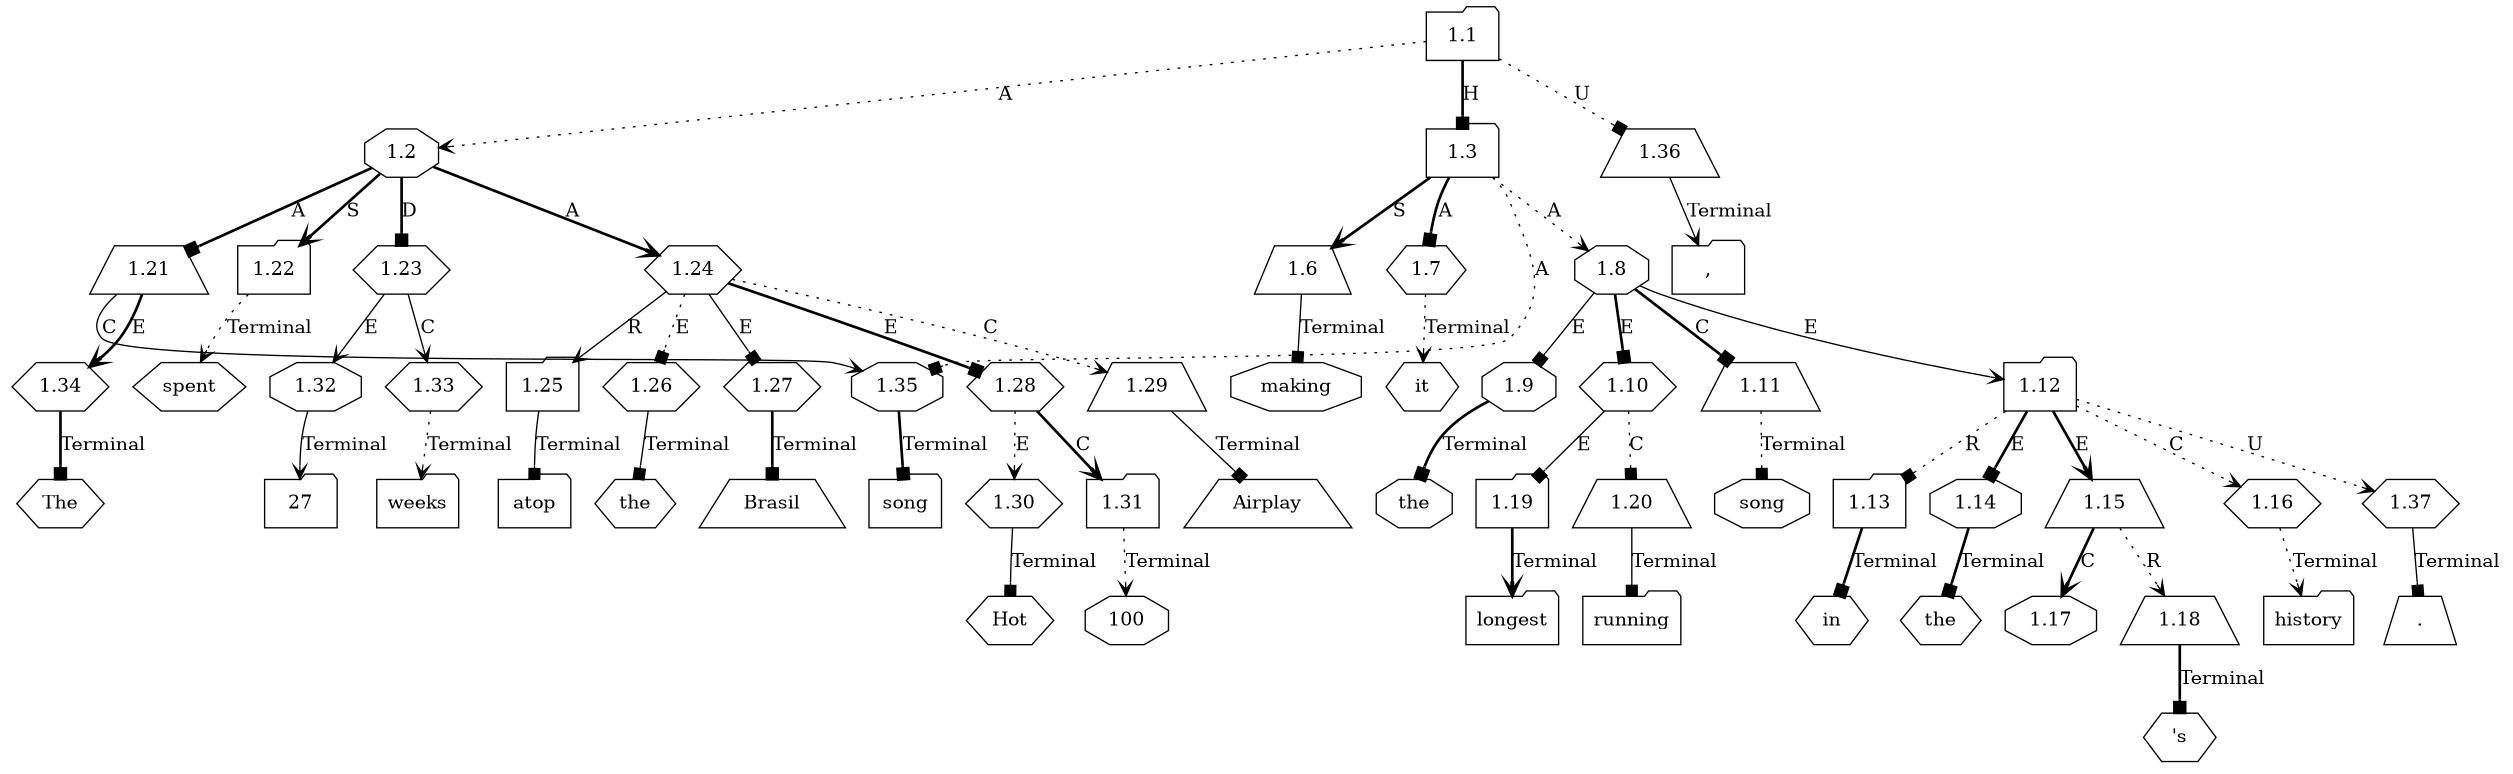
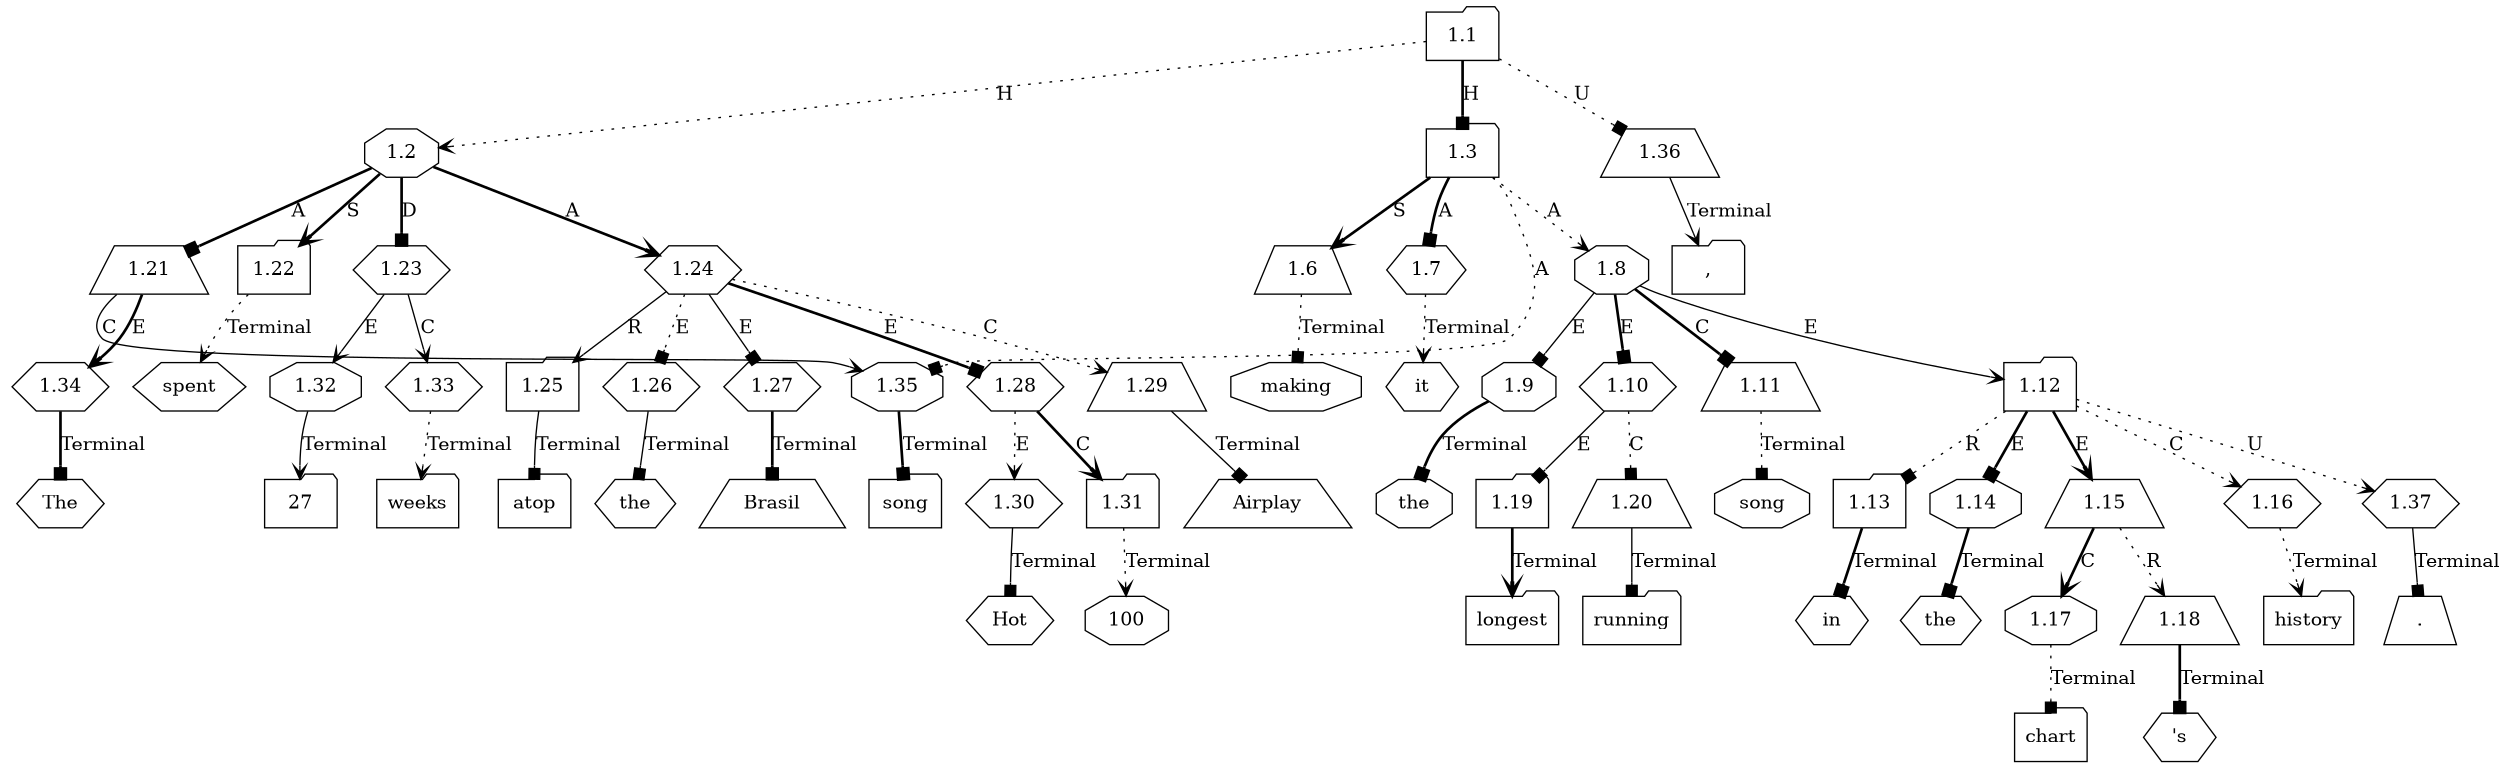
(1005, 95) -> (1005, 95)
(1300, 322) -> (1300, 322)
none -> (2051, 737)
